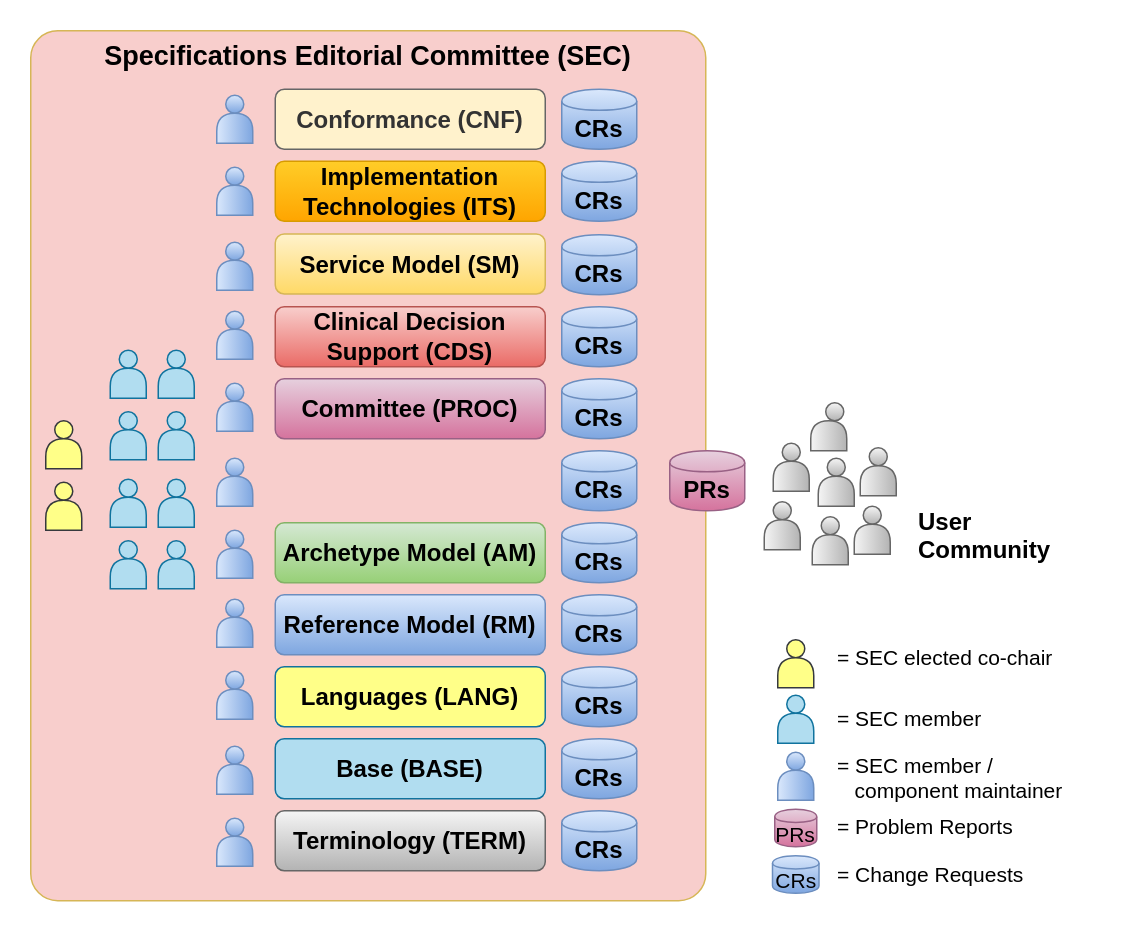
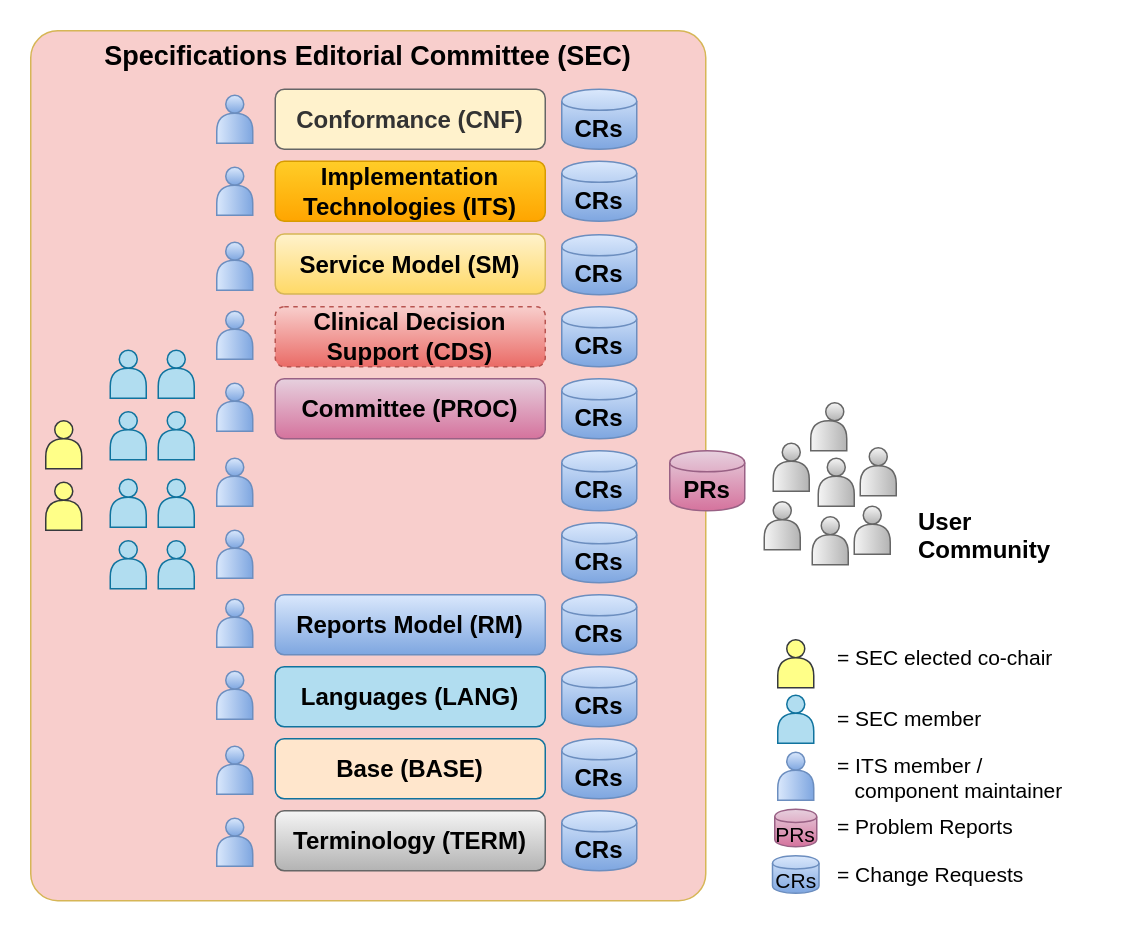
(410, 337) -> (410, 337)
(410, 553) -> none
(410, 625) -> (410, 625)
(410, 697) -> (410, 697)
(410, 769) -> (410, 769)
(947, 779) -> (947, 779)
